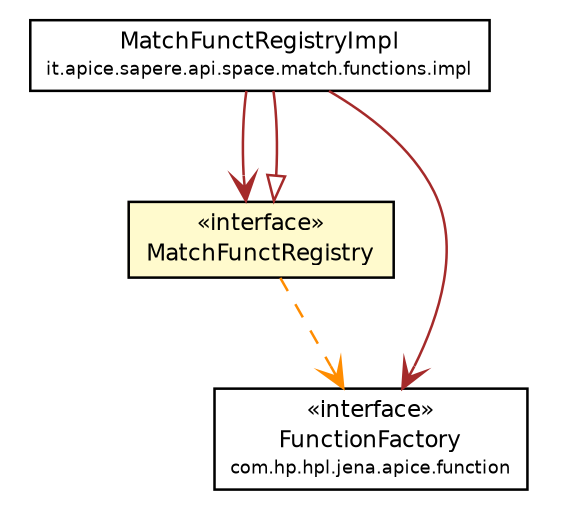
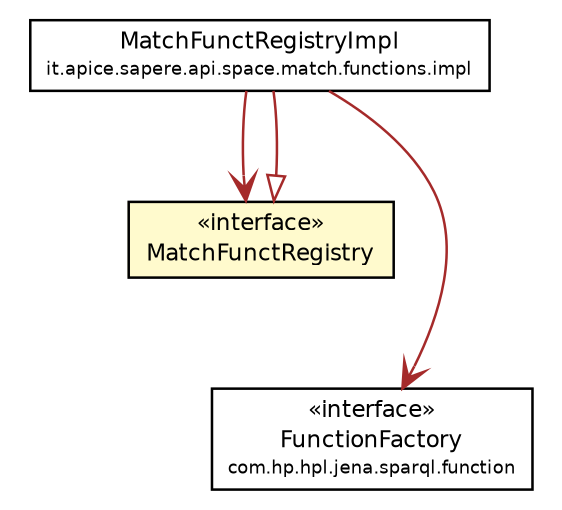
(305, 322) -> none
(371, 468) -> (372, 468)
